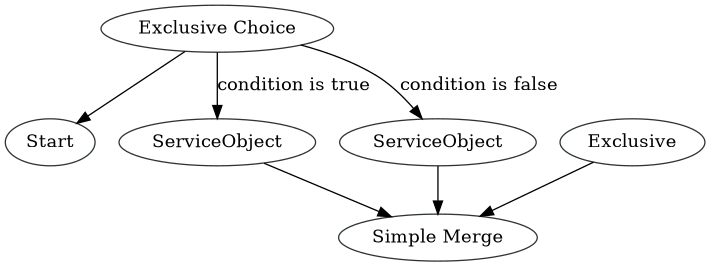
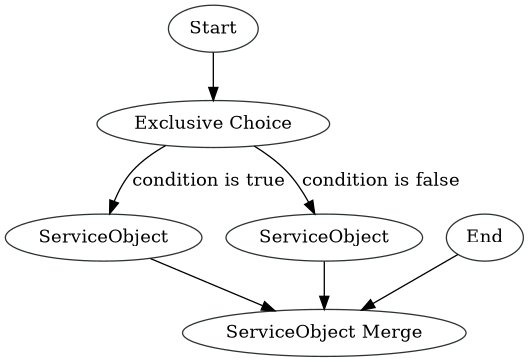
(136, 84) -> (213, 70)
(632, 142) -> (485, 238)
(438, 238) -> (324, 333)
